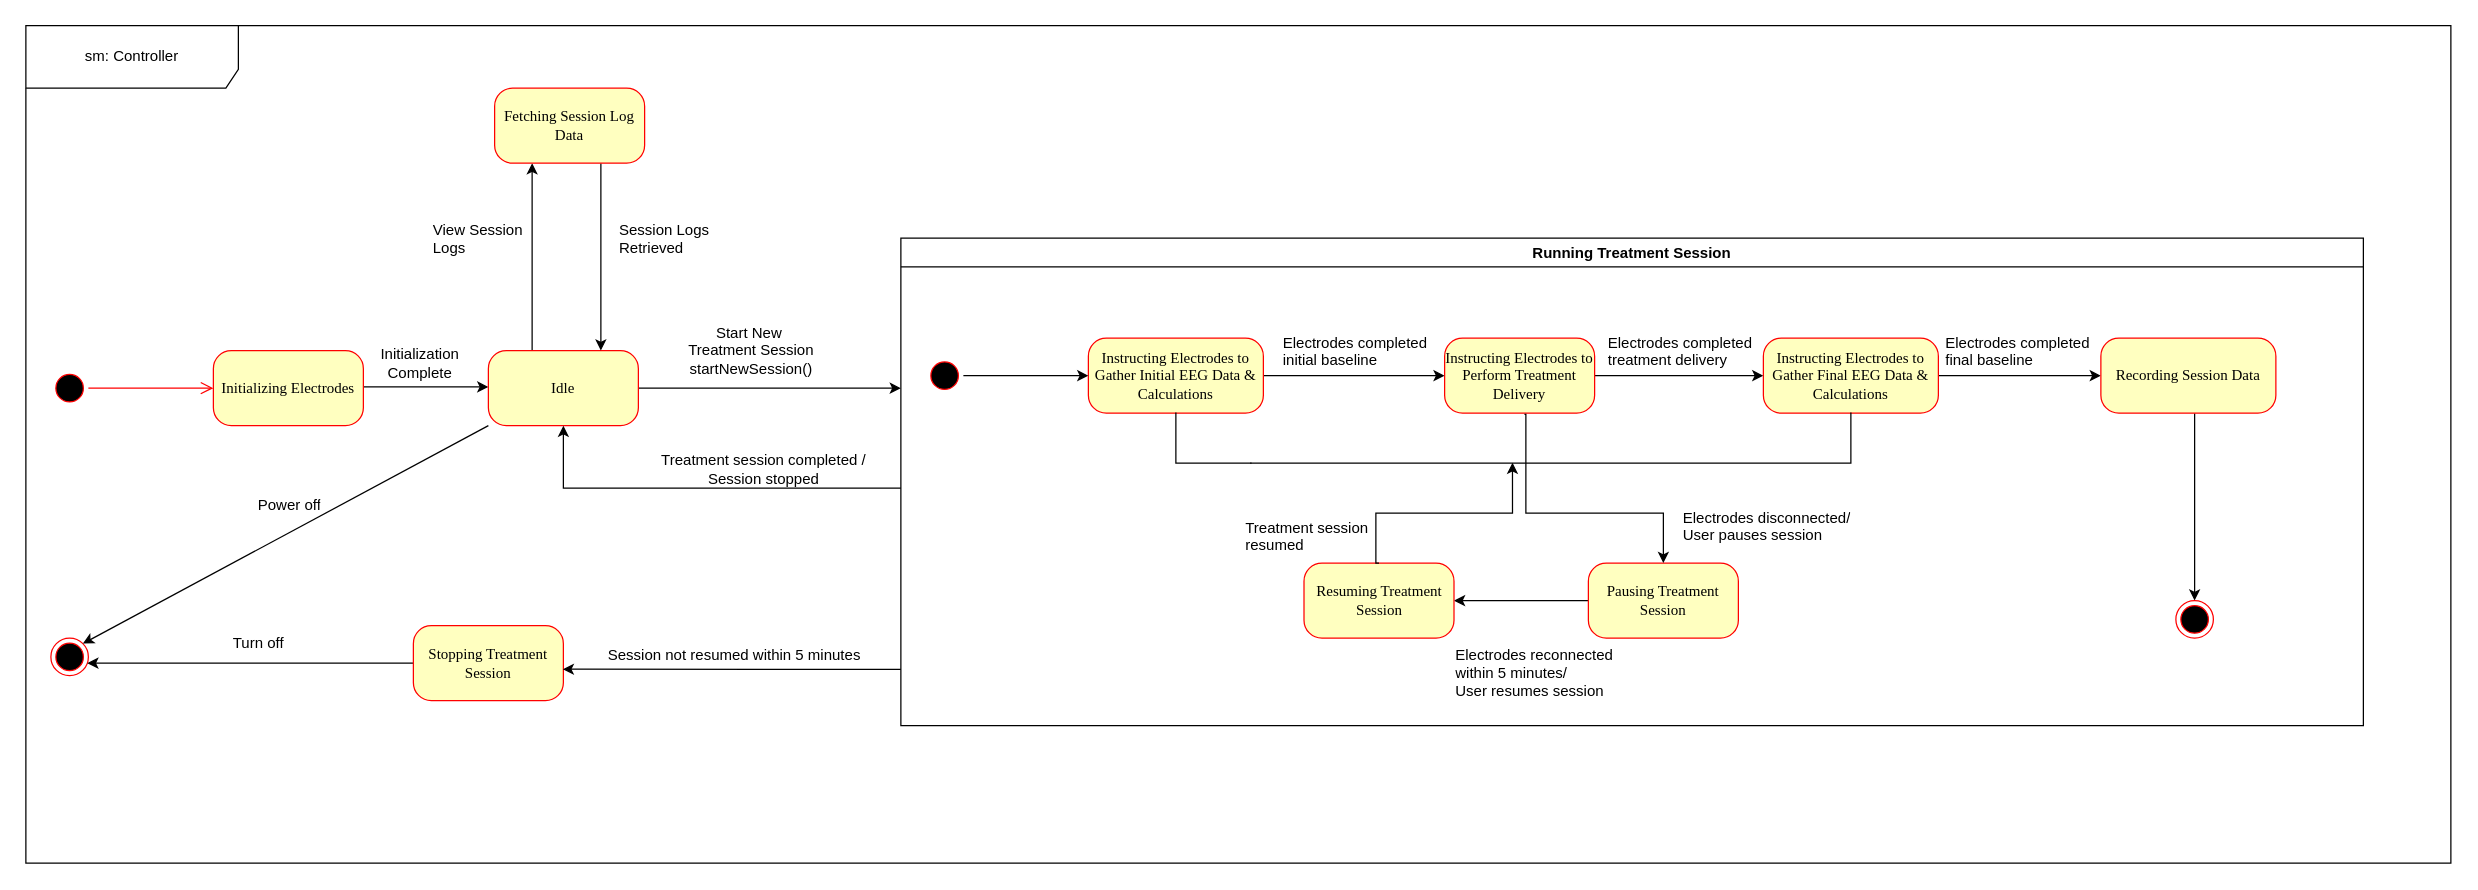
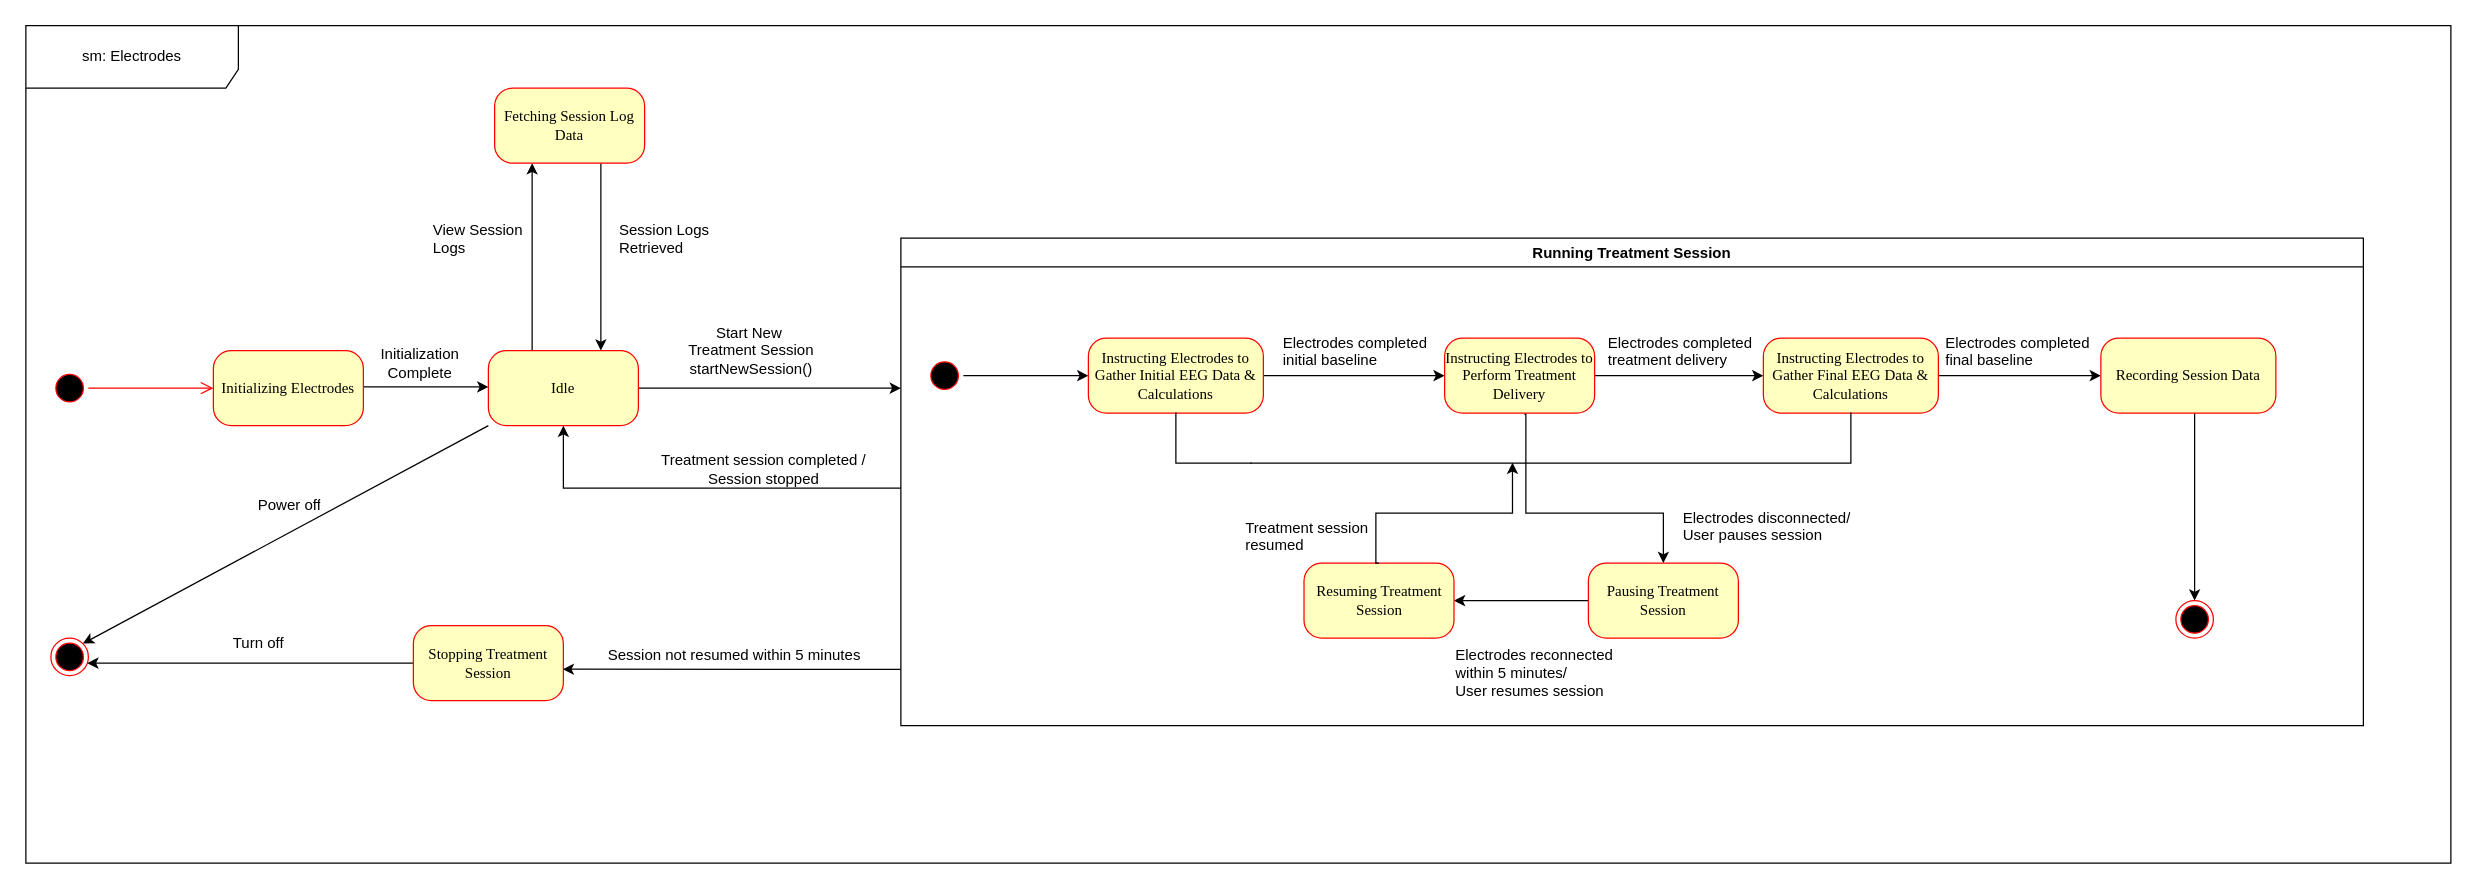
(132, 57) -> (132, 57)
